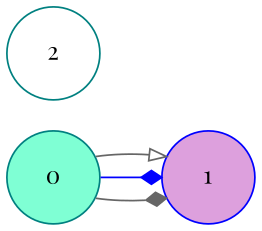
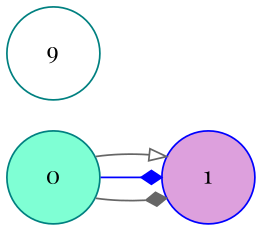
(53, 53) -> (53, 53)
